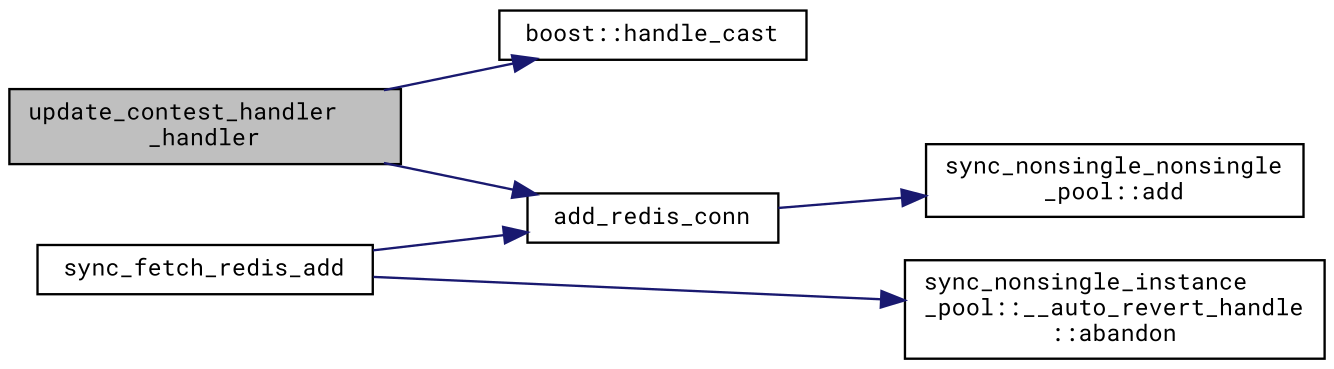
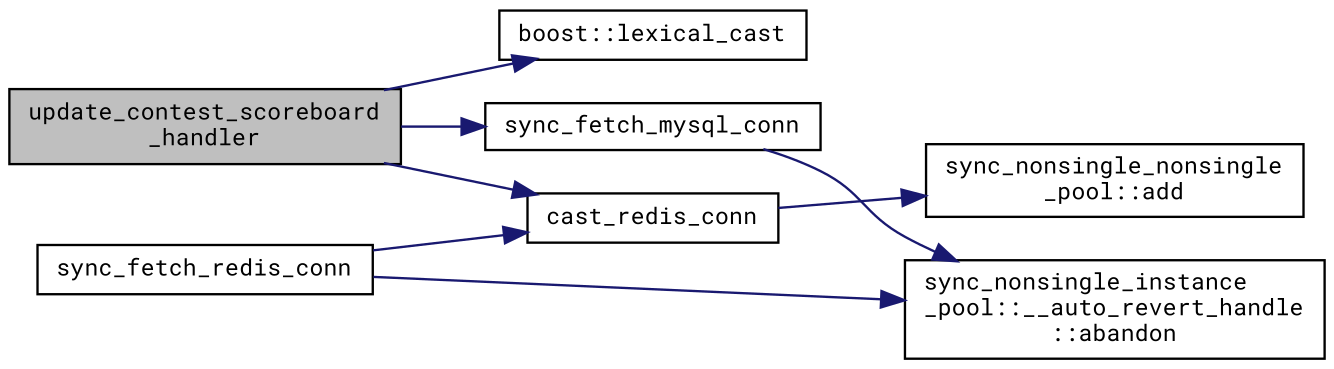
(653, 35) -> (653, 35)
(205, 127) -> (205, 127)
none -> (653, 127)
(653, 218) -> (653, 218)
(205, 270) -> (205, 270)
